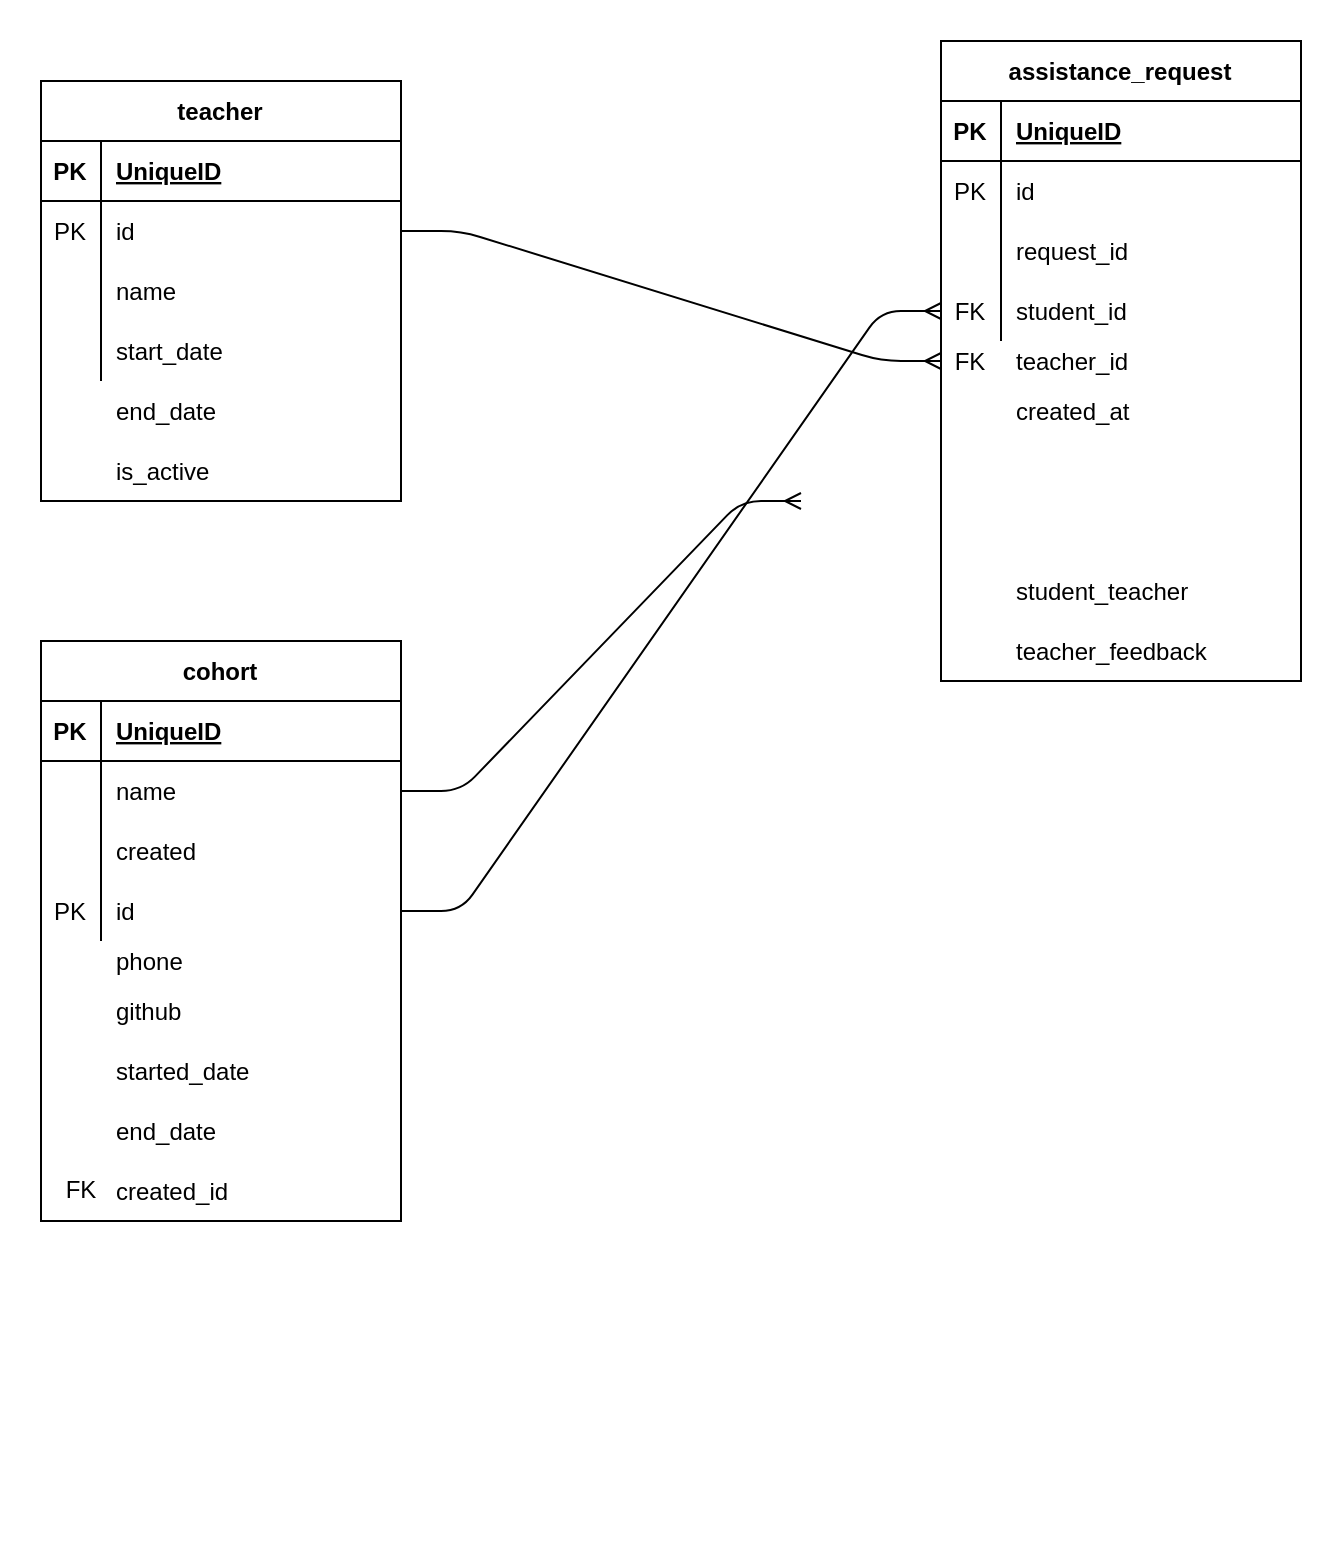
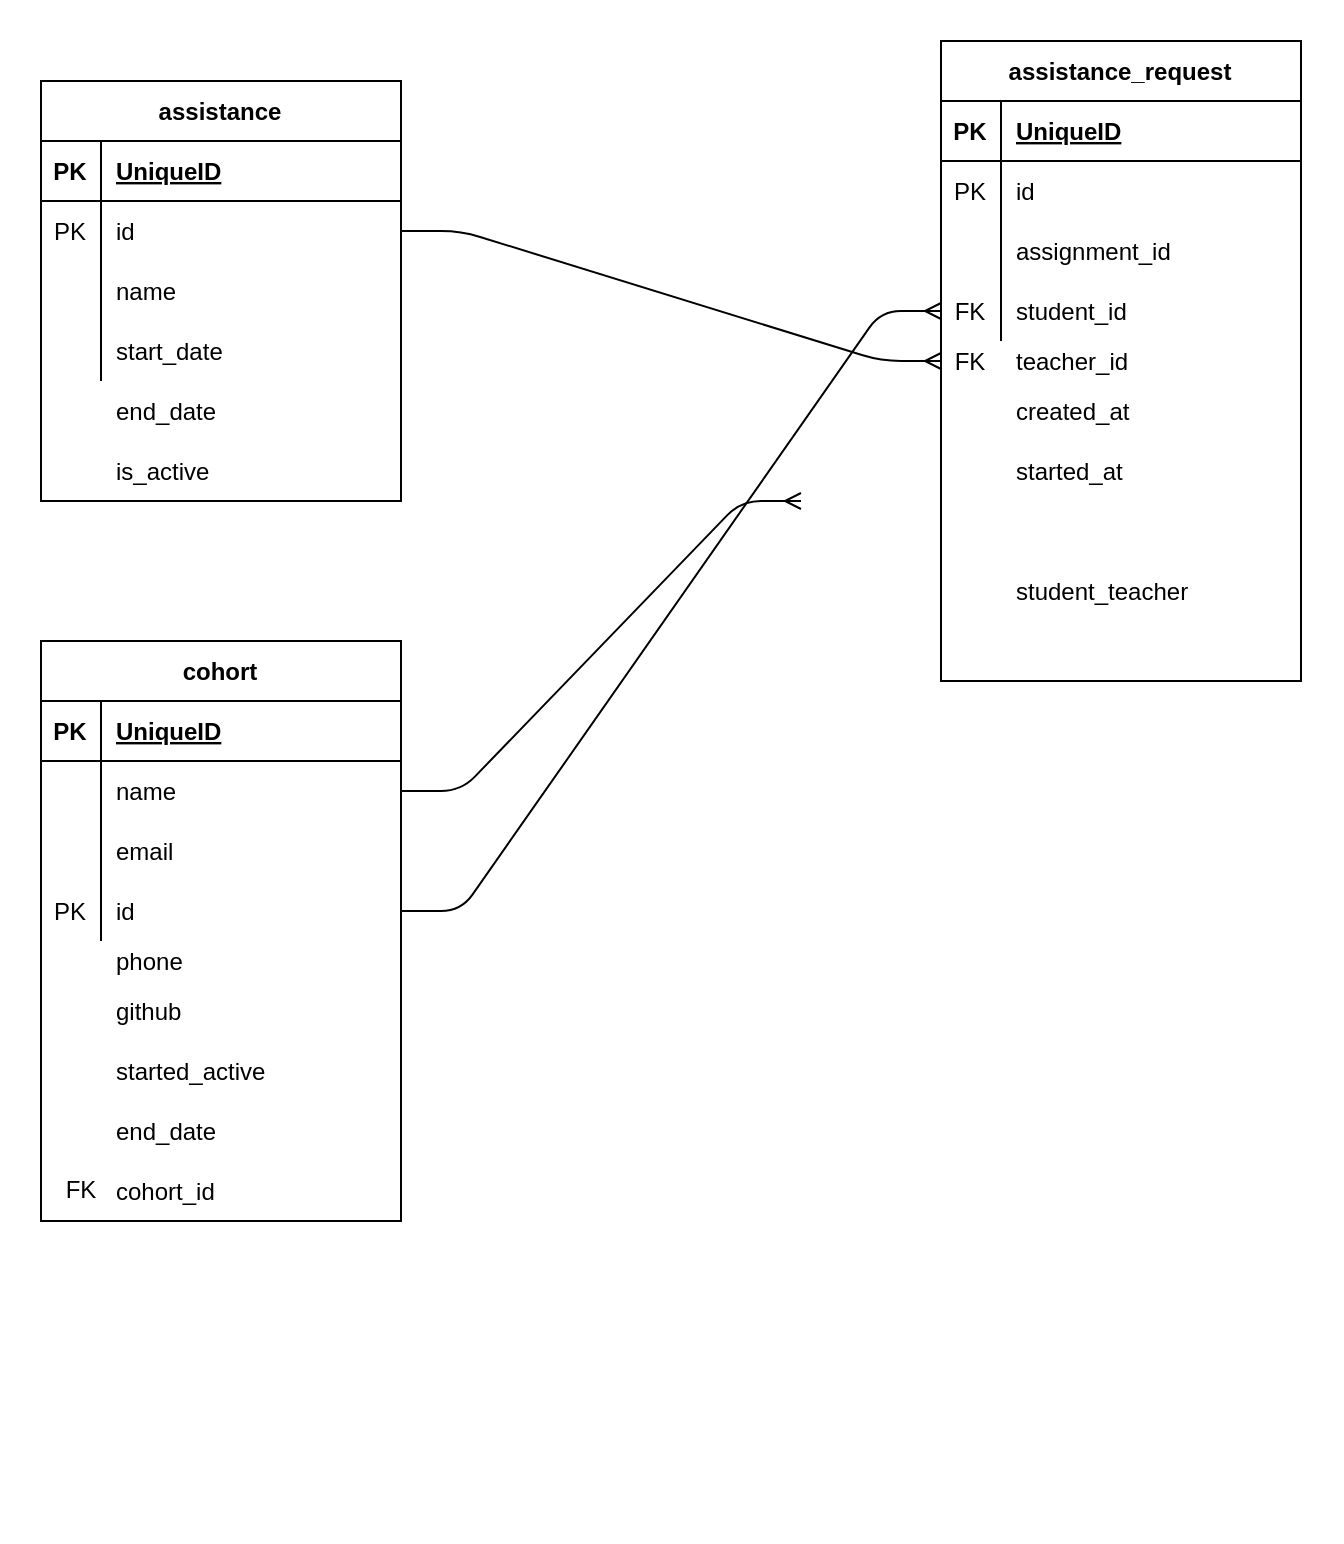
(220, 112) -> (220, 112)
(1080, 252) -> (1097, 252)
none -> (1151, 471)
(1151, 651) -> none
(163, 852) -> (143, 852)
(197, 1072) -> (207, 1072)
(180, 1192) -> (173, 1192)
